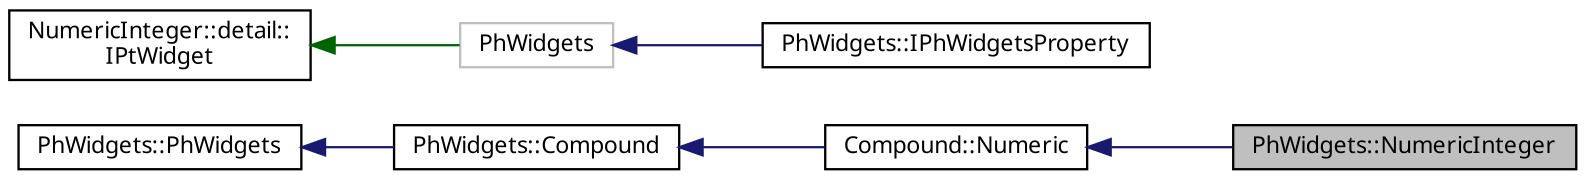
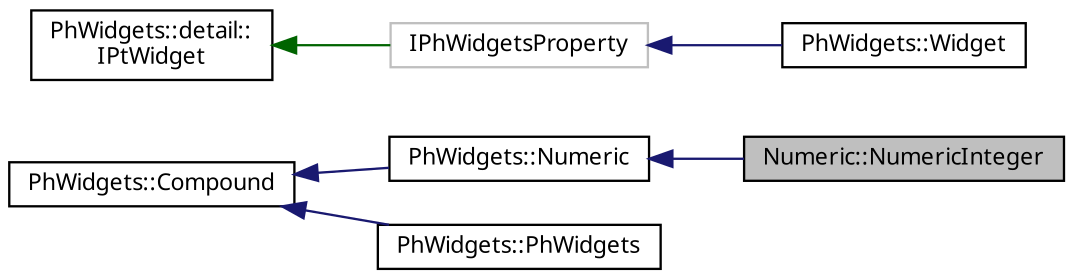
(160, 45) -> (152, 45)
(537, 45) -> (519, 45)
(956, 45) -> (904, 45)
(360, 147) -> (347, 218)
(956, 147) -> (519, 159)
(1405, 147) -> (904, 159)
